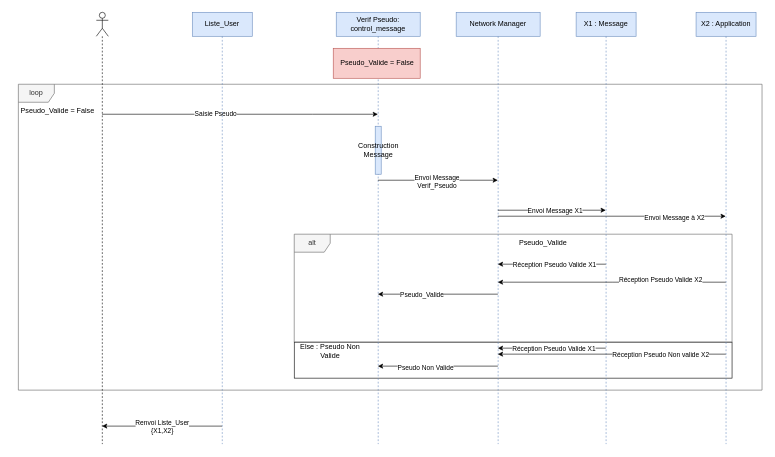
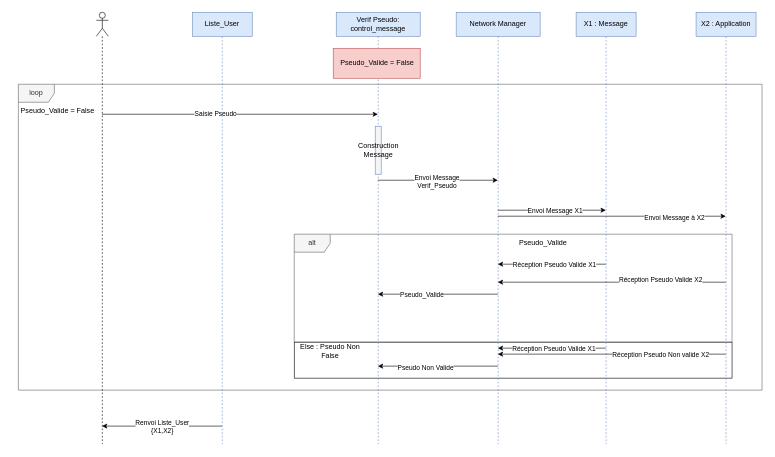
(378, 150) -> (378, 150)
(330, 351) -> (330, 351)
